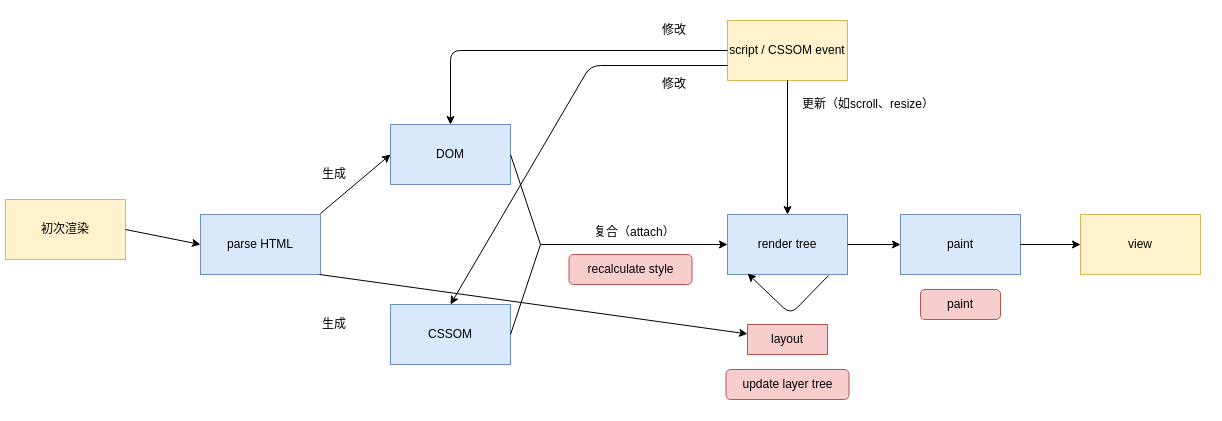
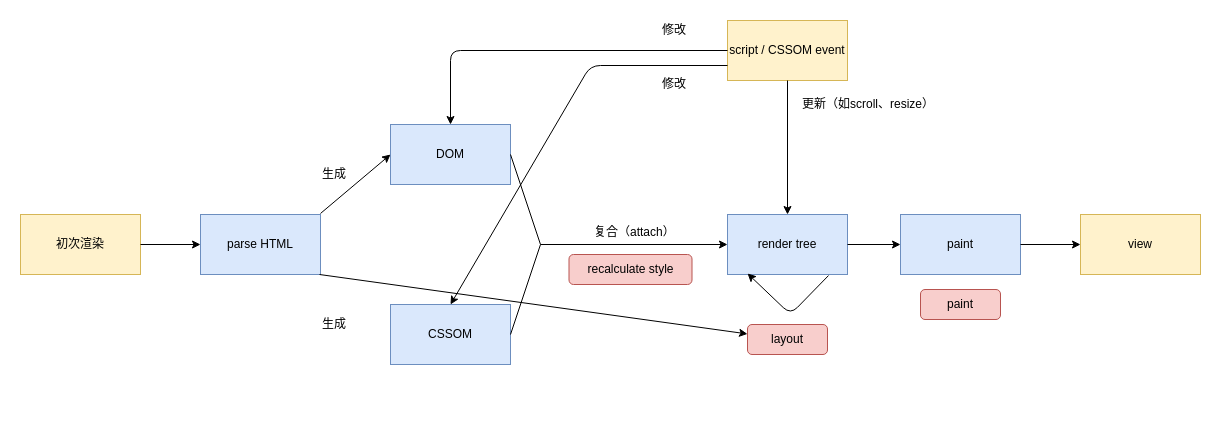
(66, 230) -> (81, 245)
(788, 340) -> (788, 340)
(788, 385) -> none
